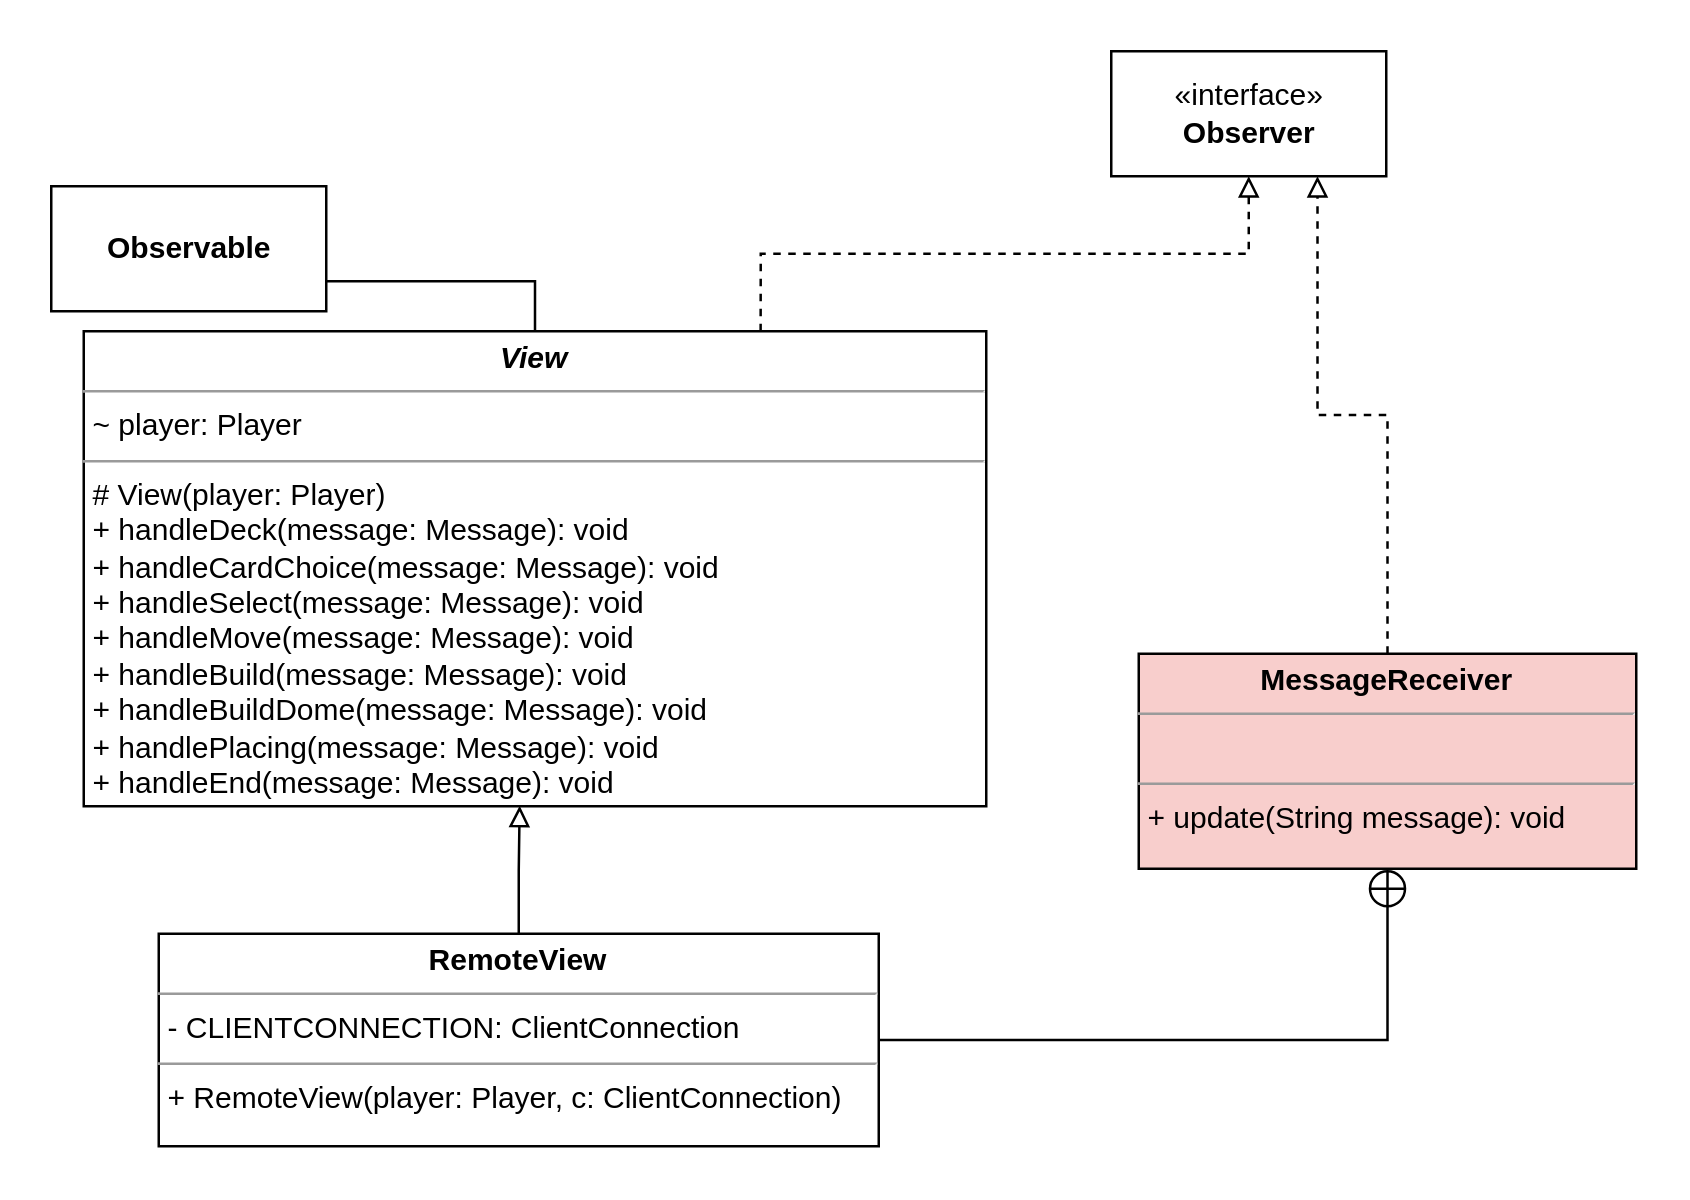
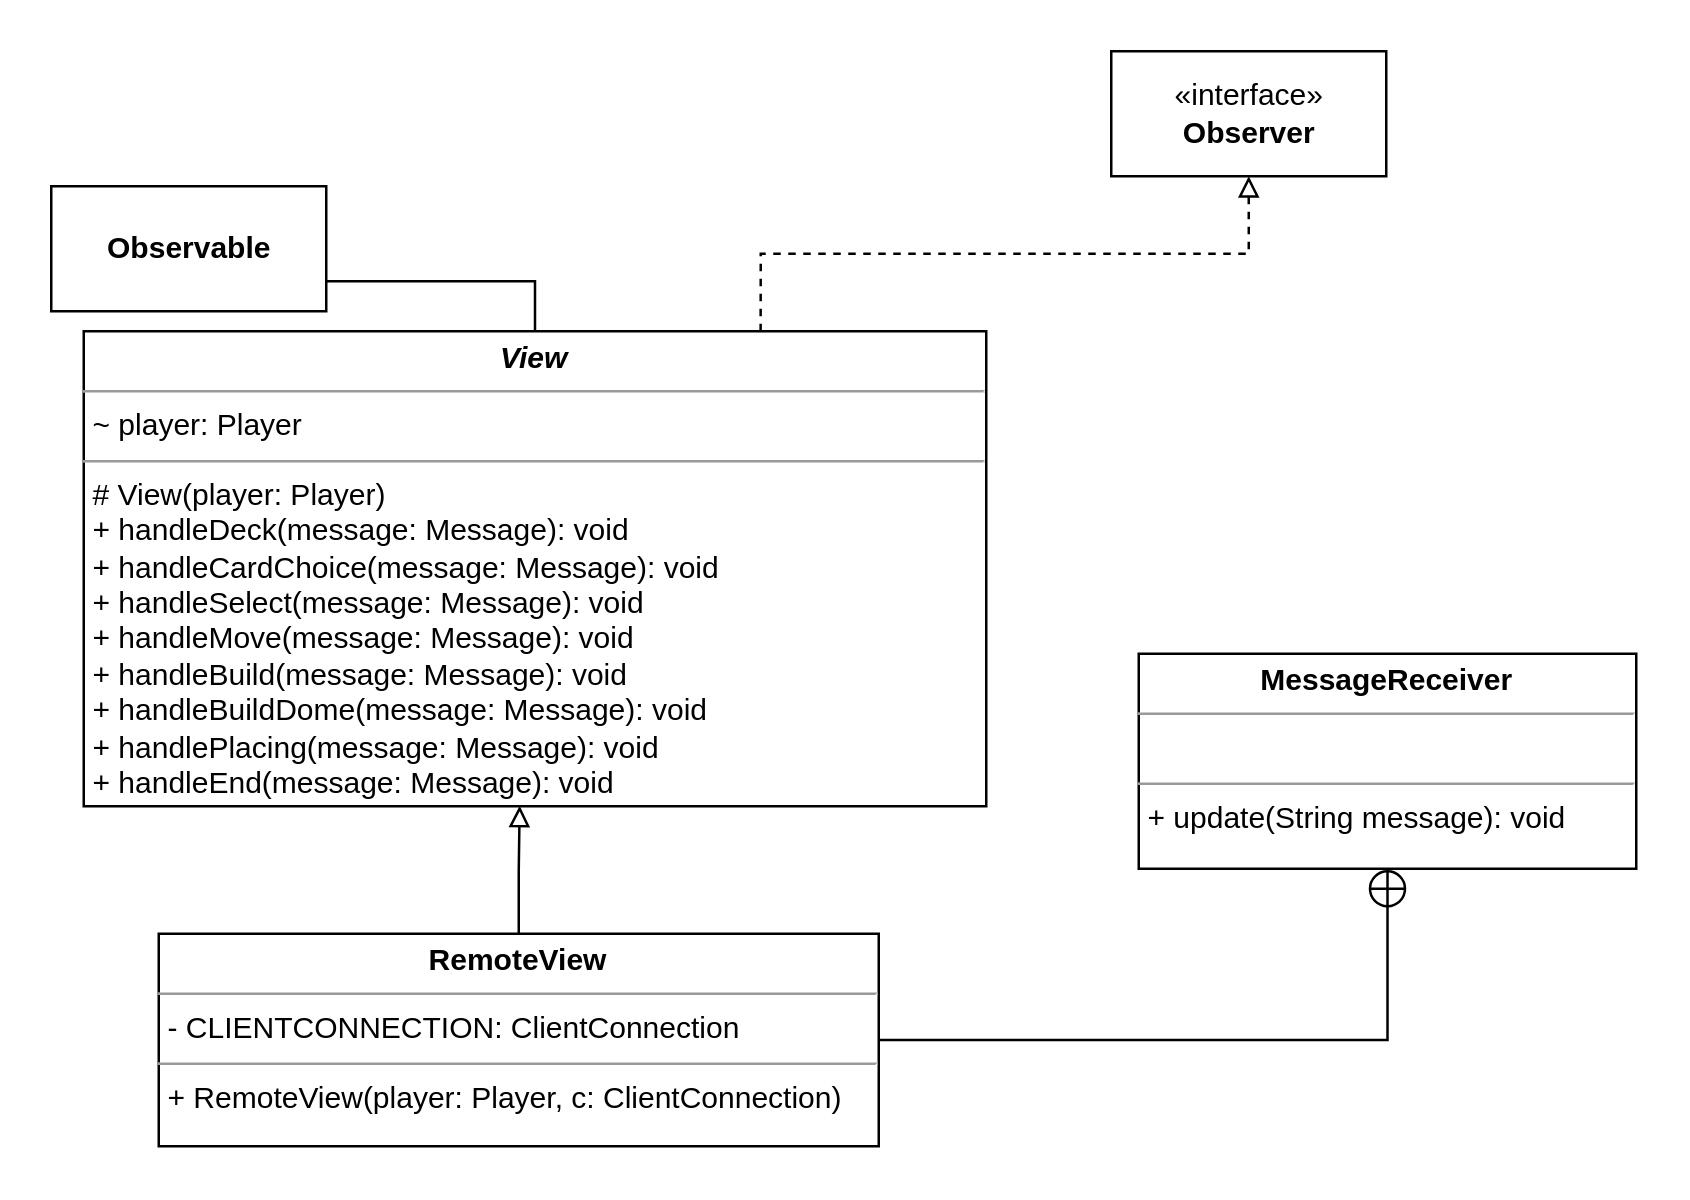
(1363, 415) -> none
(1388, 761) -> (1388, 761)
